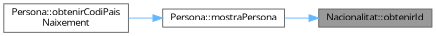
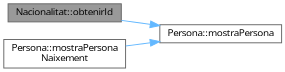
(66, 18) -> (65, 54)
(297, 18) -> (136, 22)
